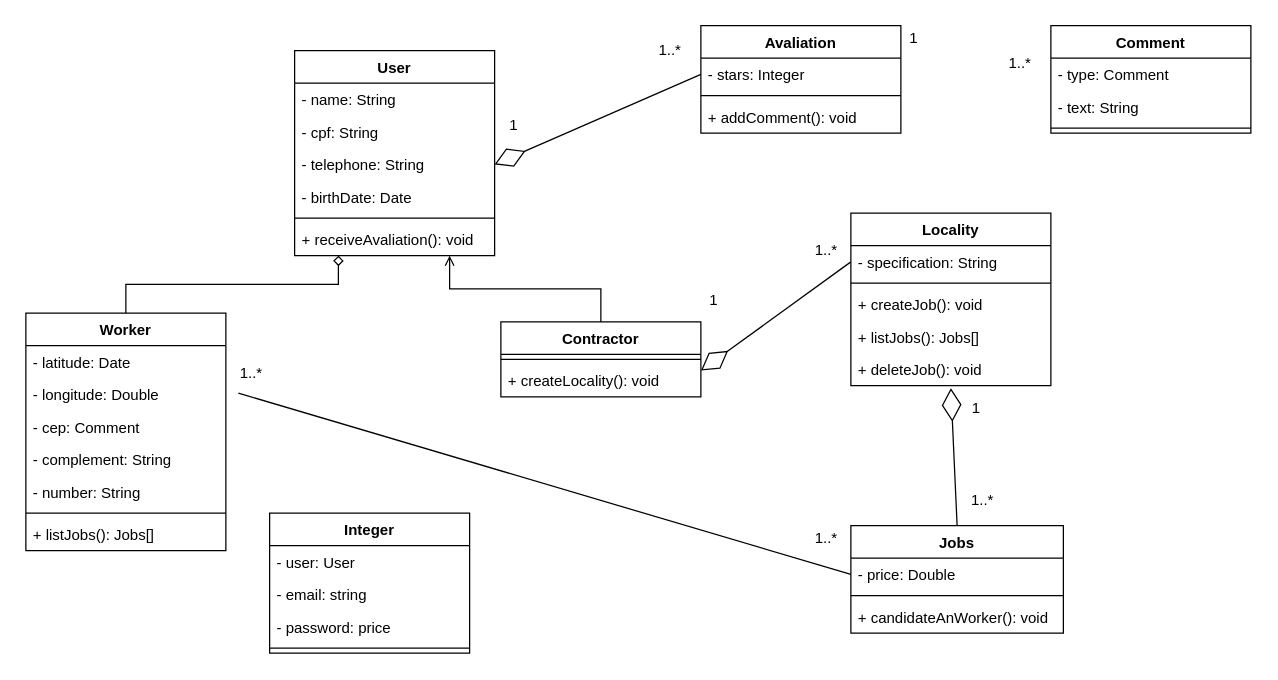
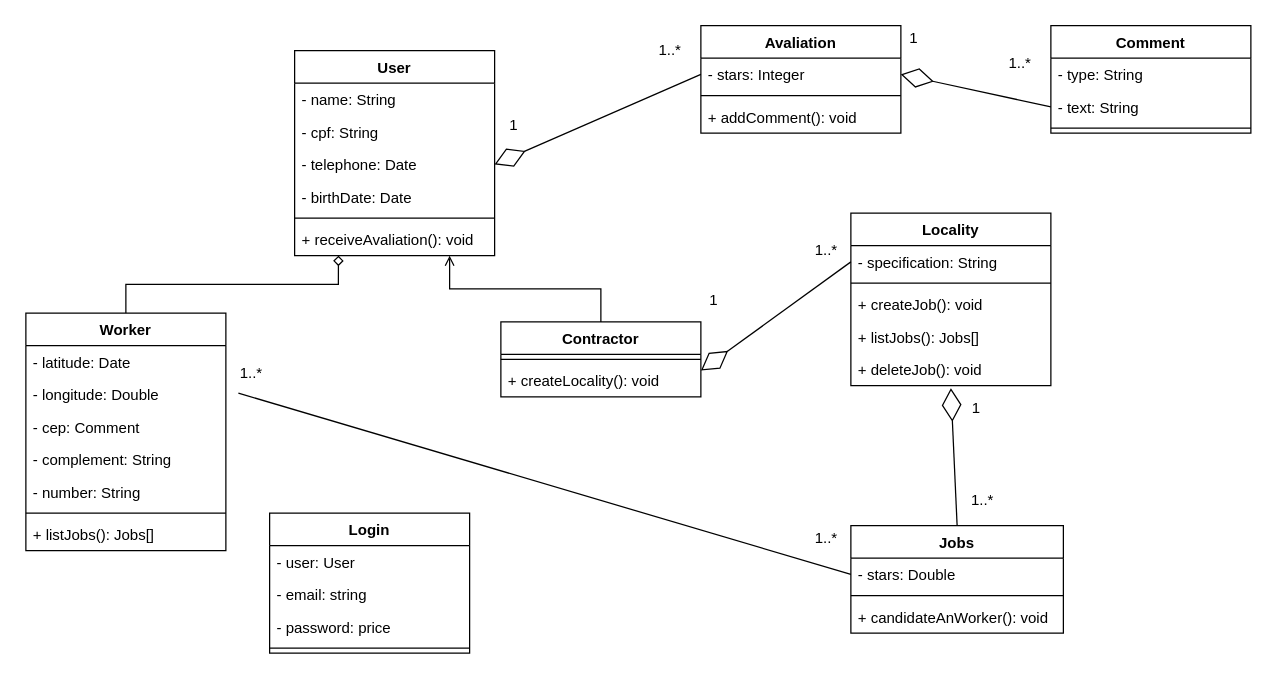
(1115, 75) -> (1109, 75)
none -> (991, 94)
(371, 165) -> (365, 165)
(369, 530) -> (369, 530)
(911, 575) -> (913, 575)
